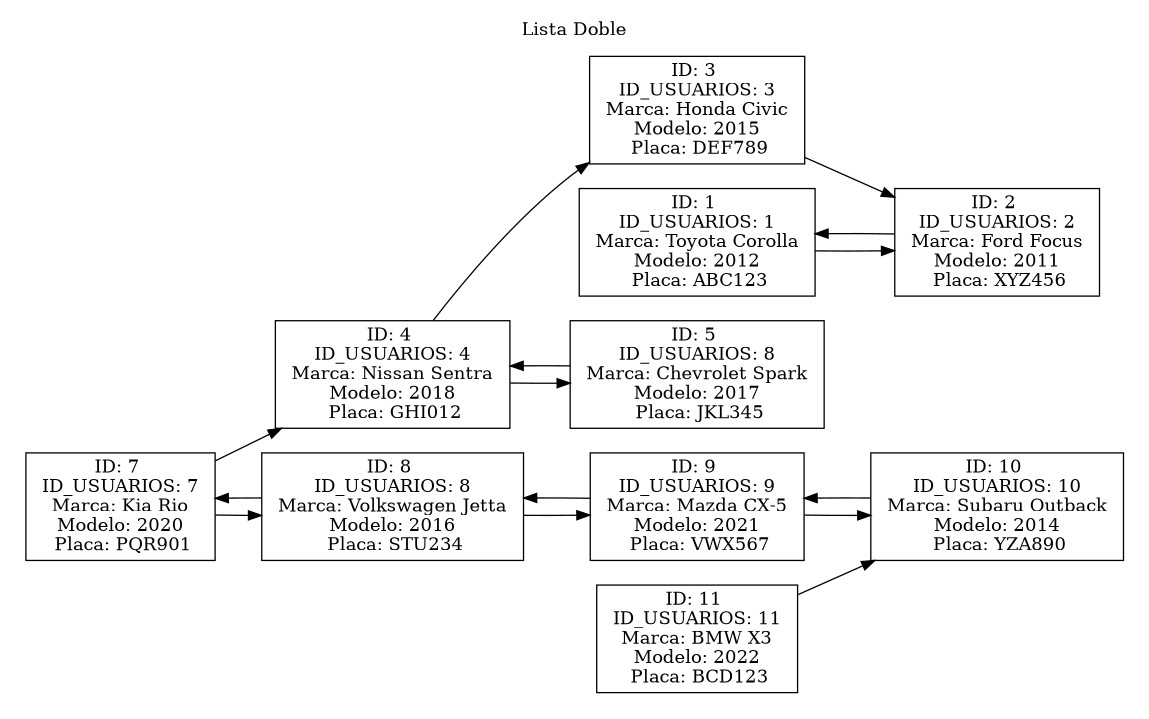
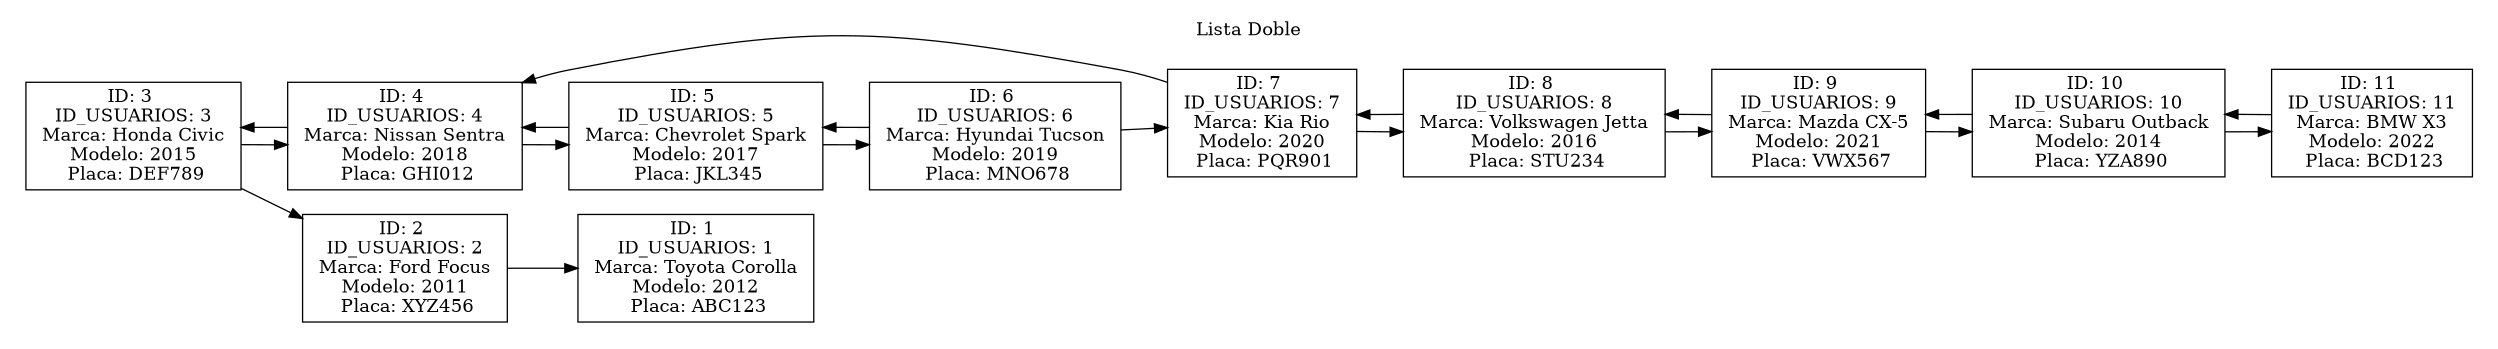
none -> (2242, 132)
none -> (995, 136)
none -> (258, 145)
(848, 251) -> none
(697, 354) -> (696, 116)
